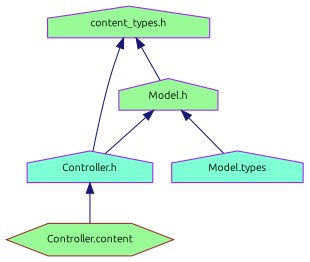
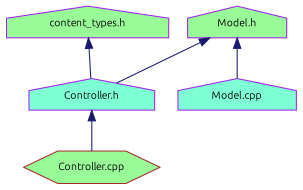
(151, 64) -> none
(237, 168) -> (237, 96)
(90, 240) -> (92, 167)
